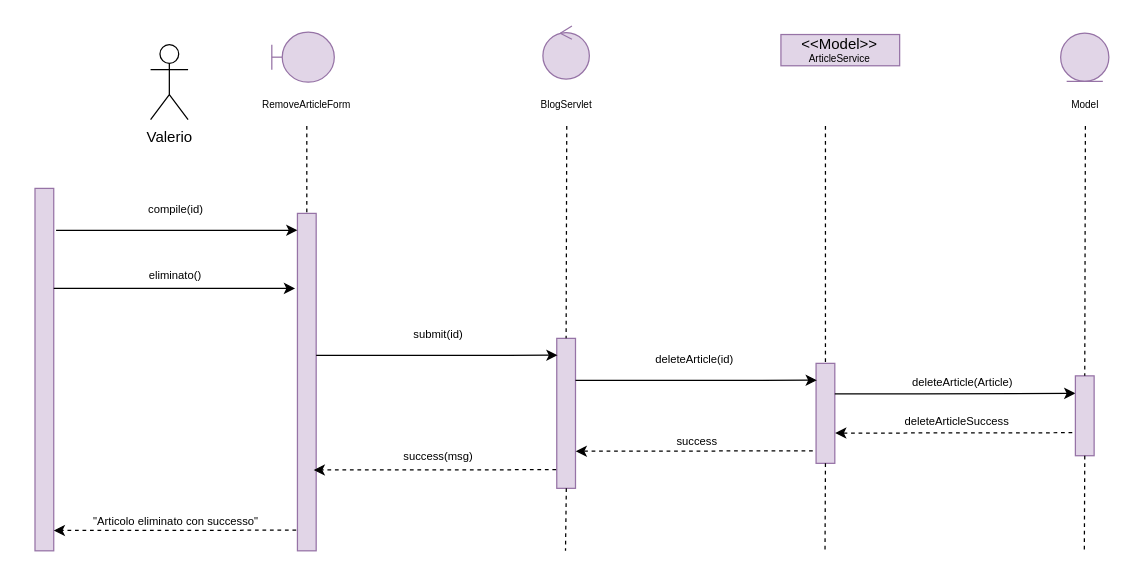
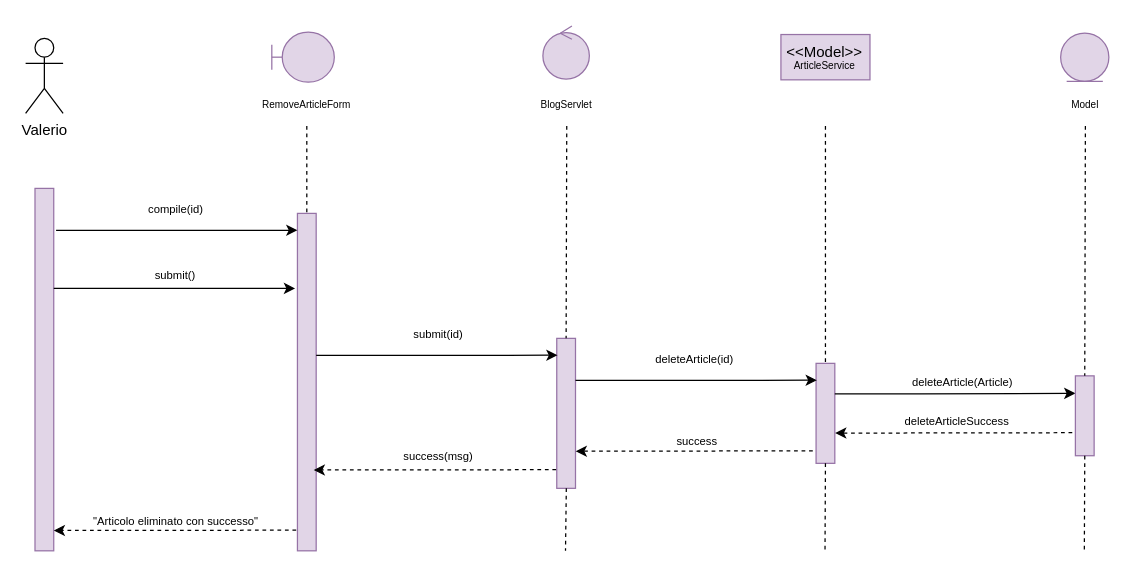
(840, 50) -> (826, 57)
(169, 82) -> (44, 76)
(176, 276) -> (176, 276)
